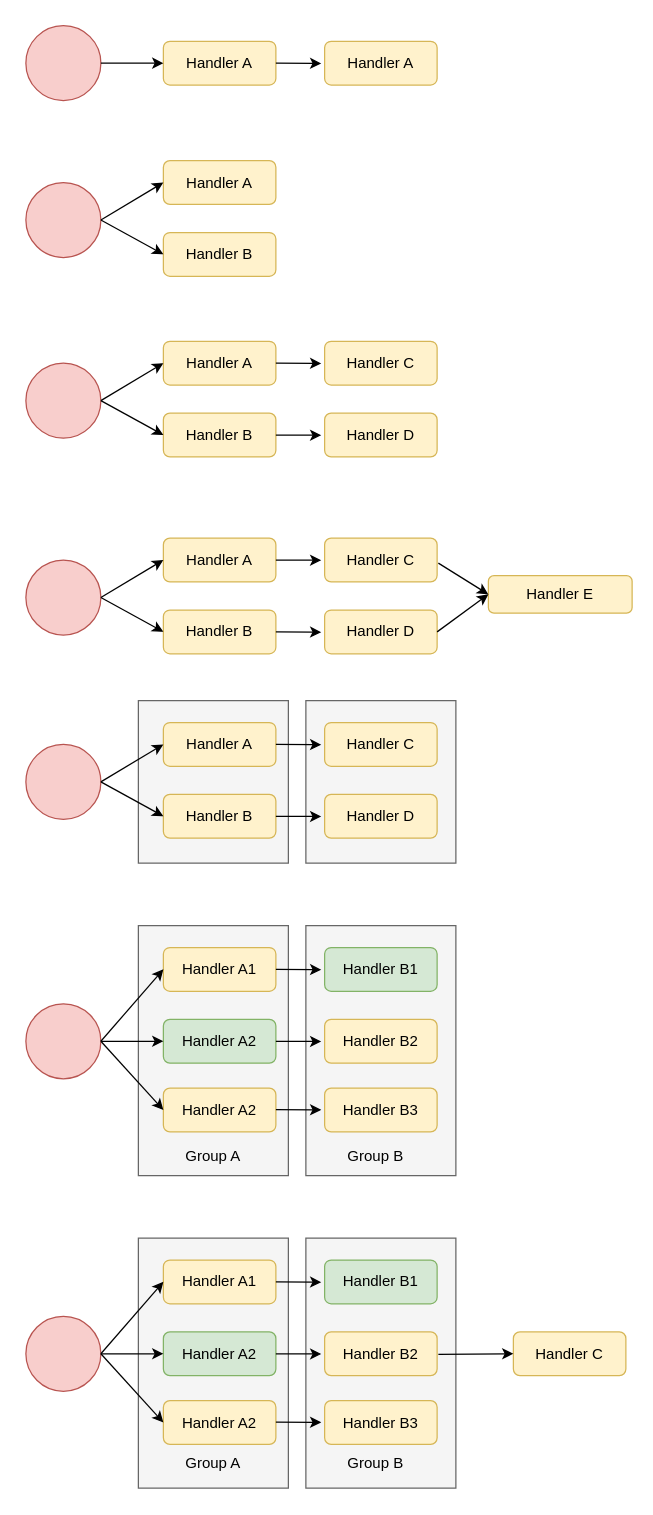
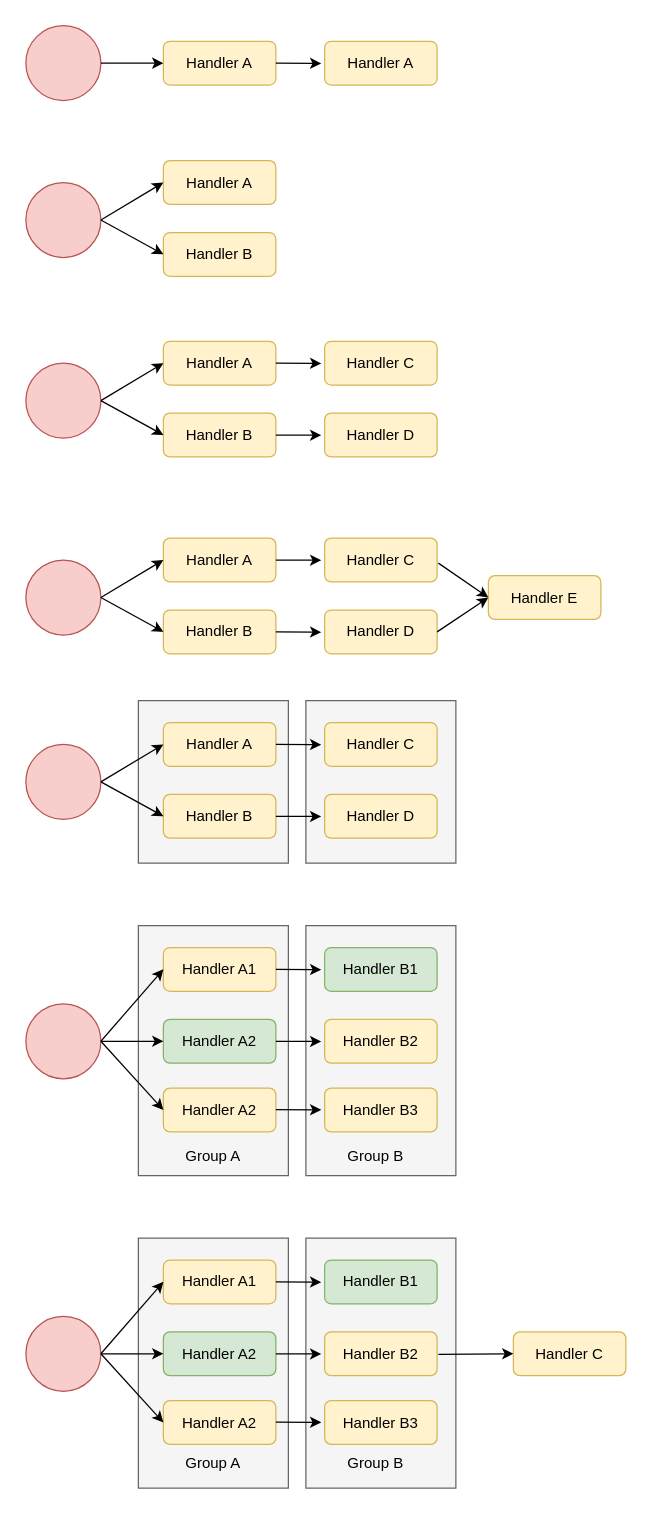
(560, 594) -> (544, 598)
